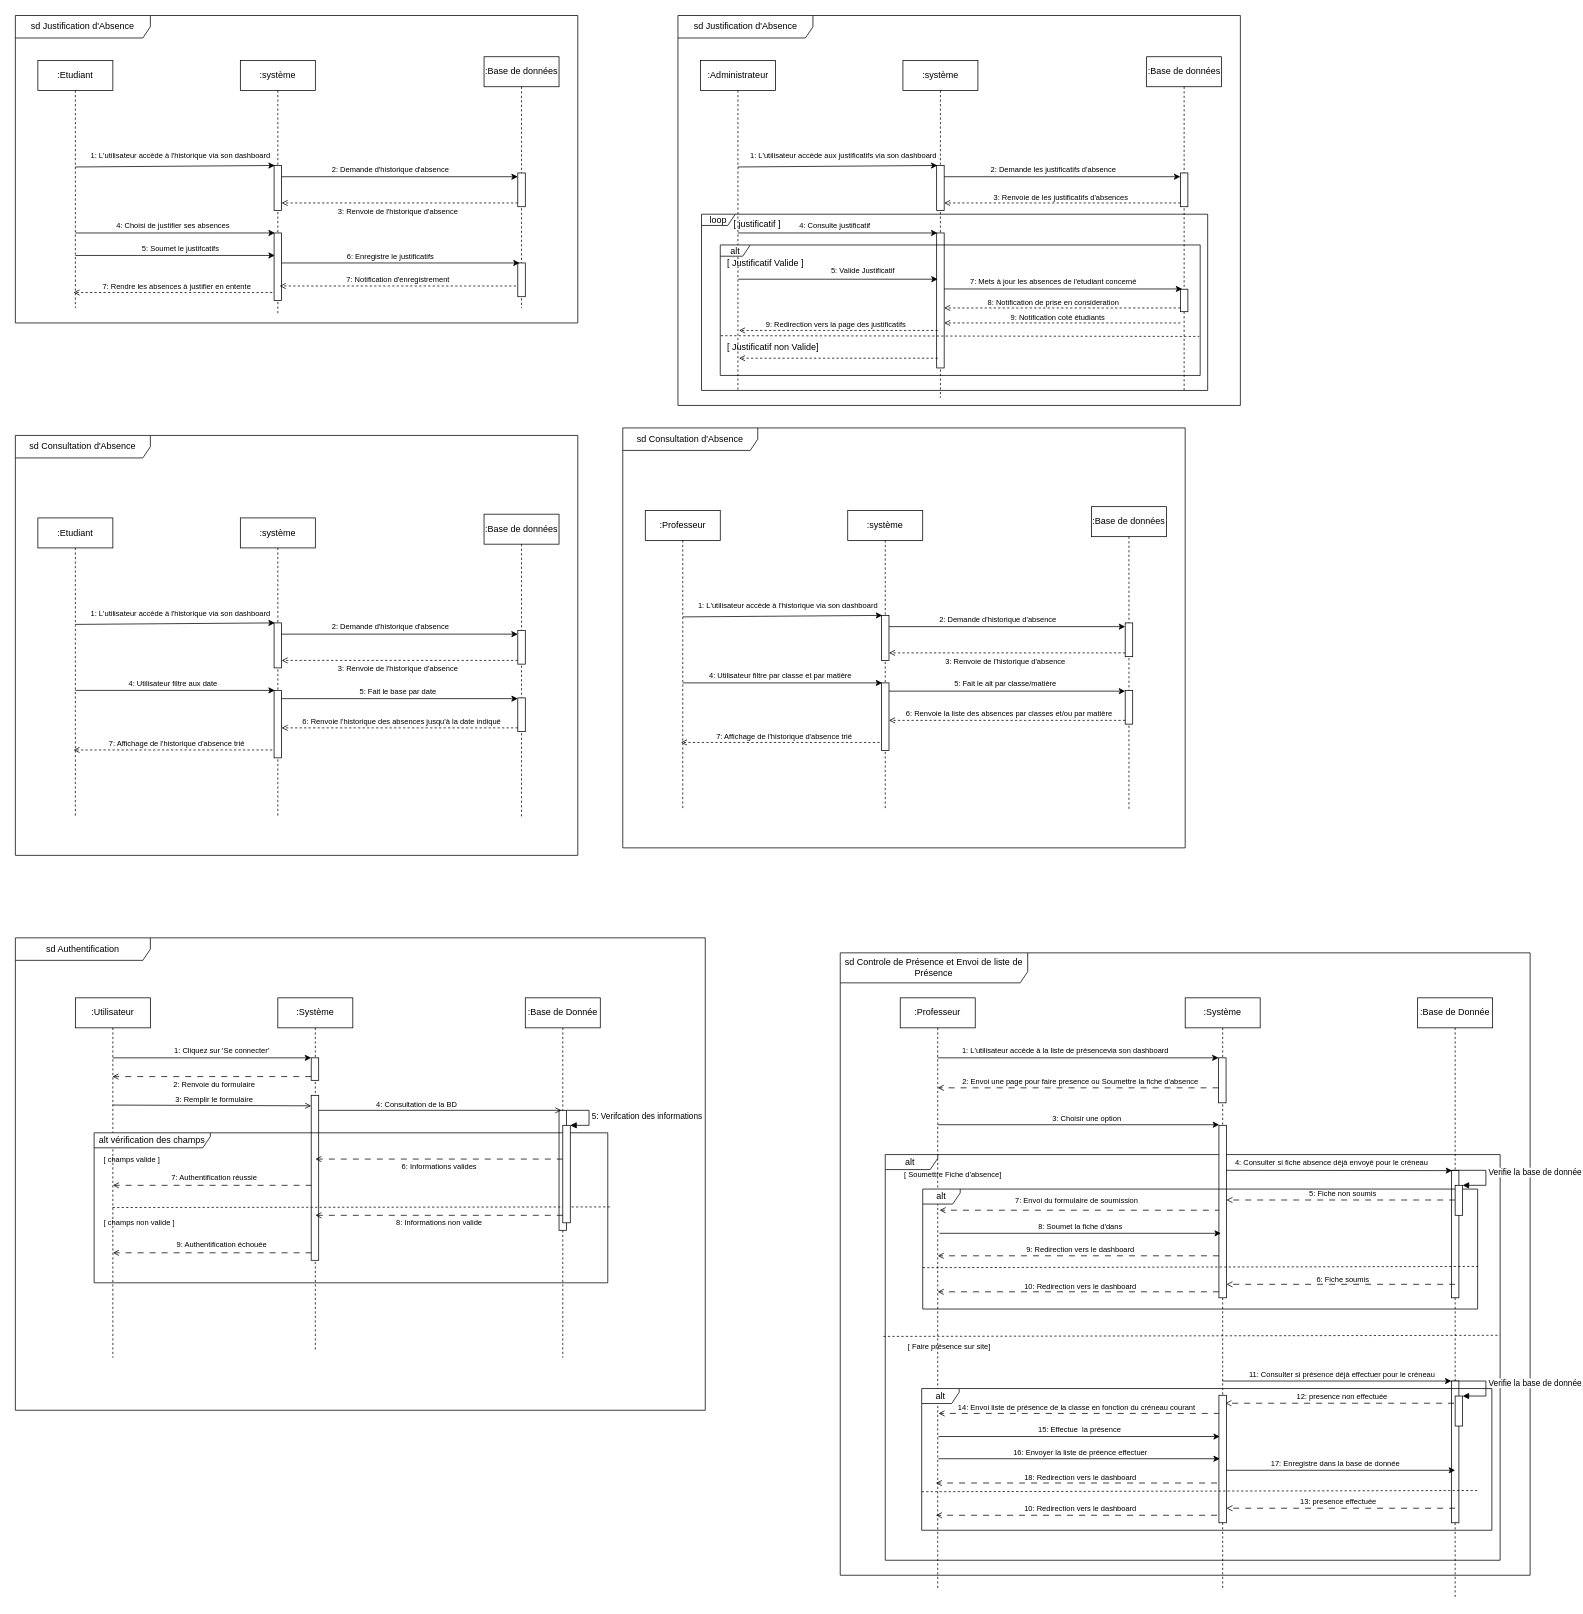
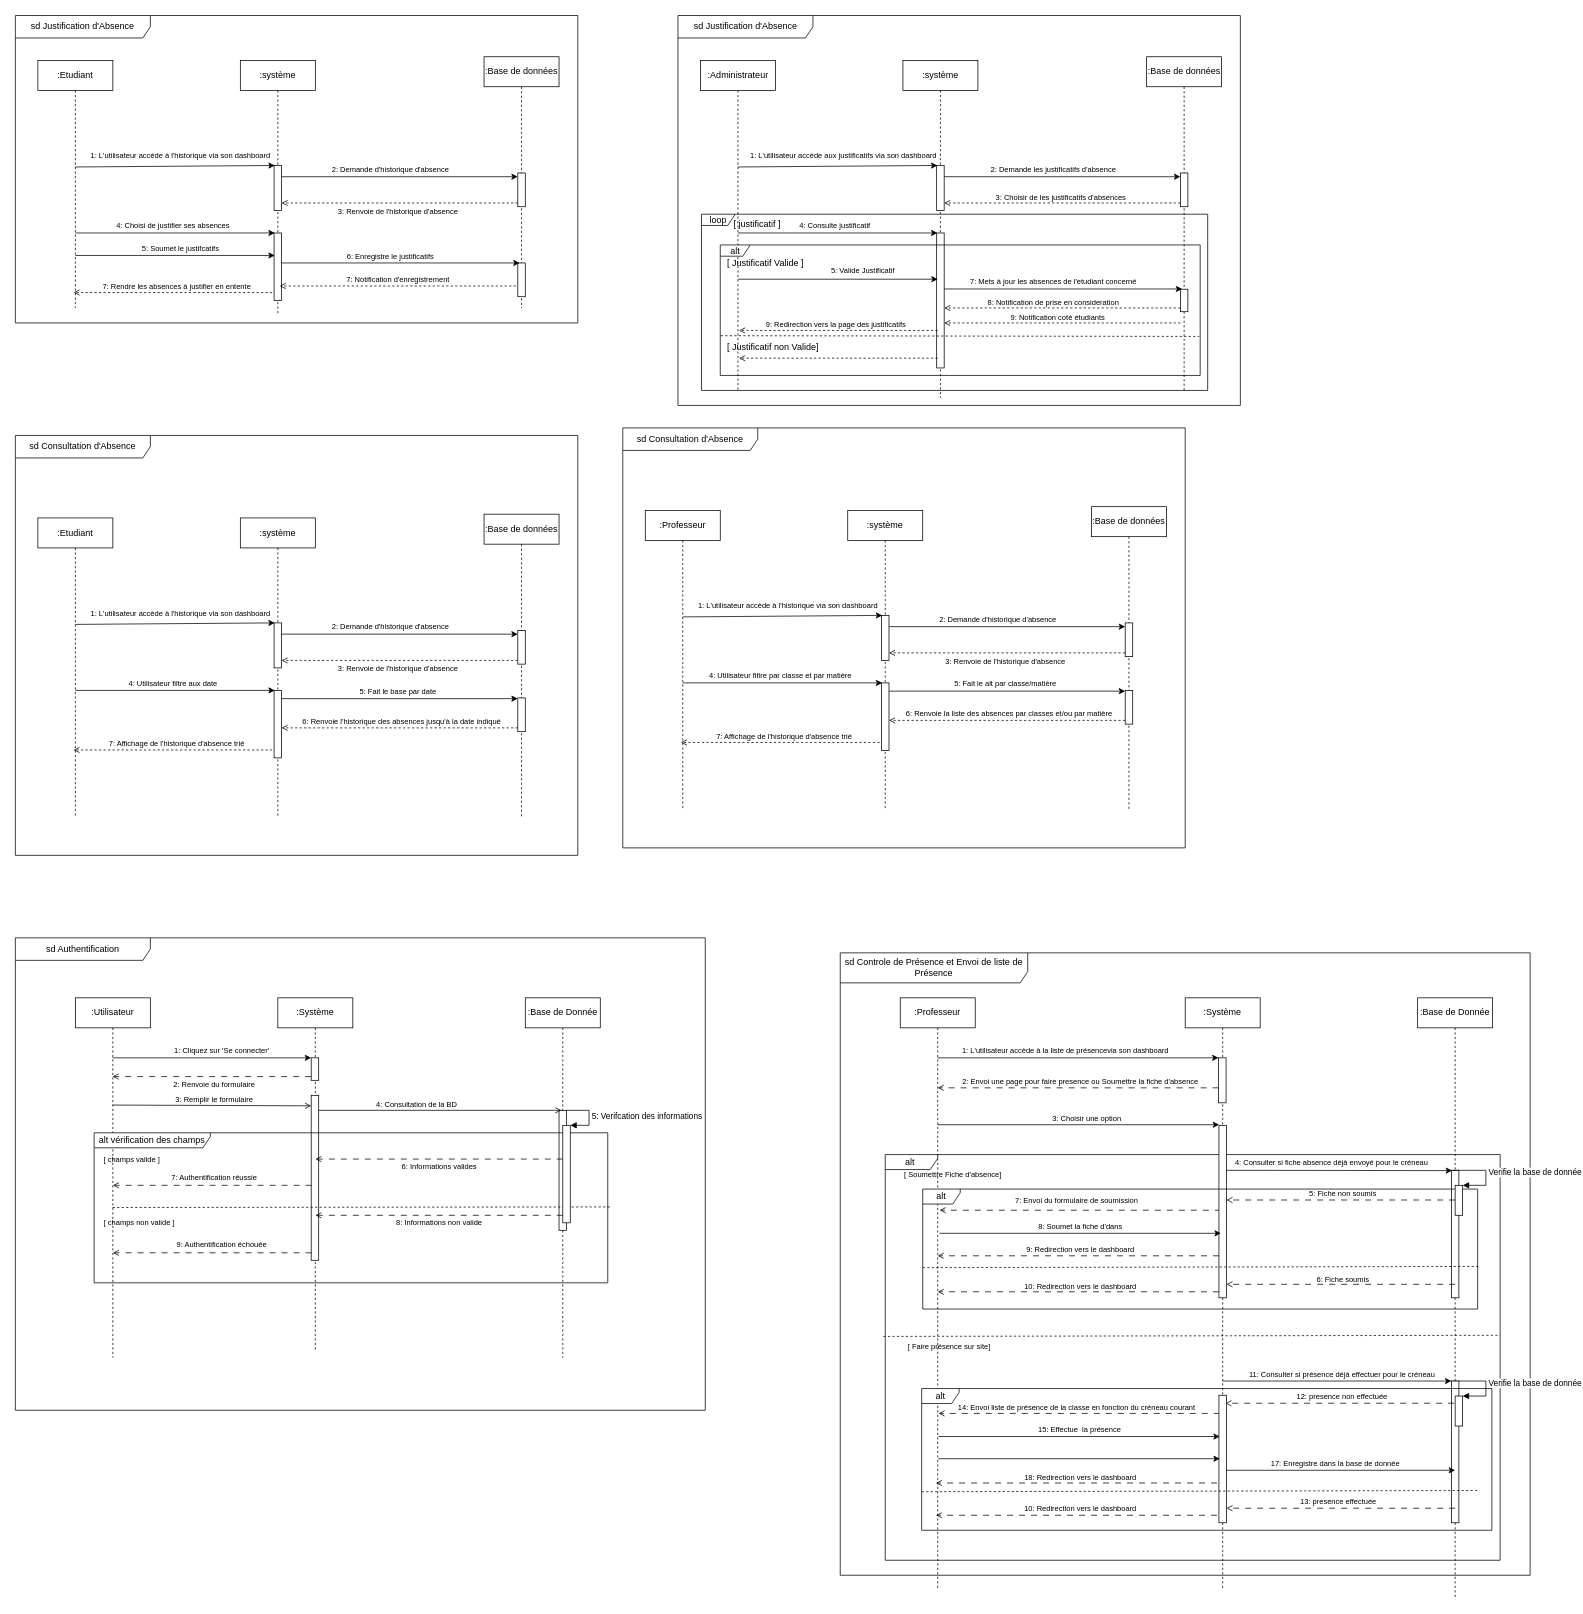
(1061, 197) -> (1061, 197)
(1080, 1452) -> none
